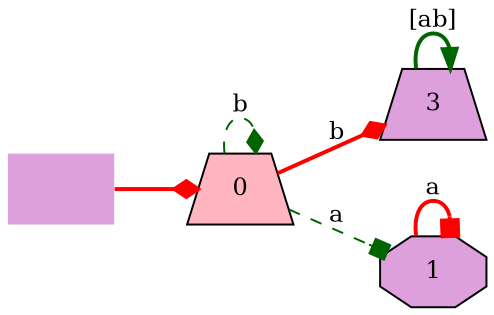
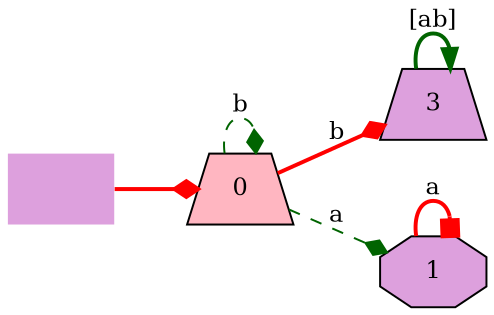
(329, 227) -> (327, 226)
